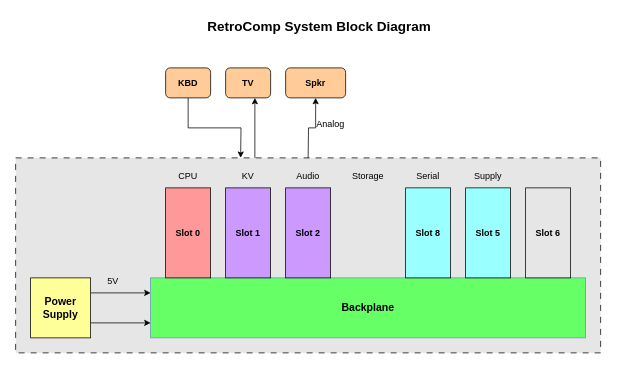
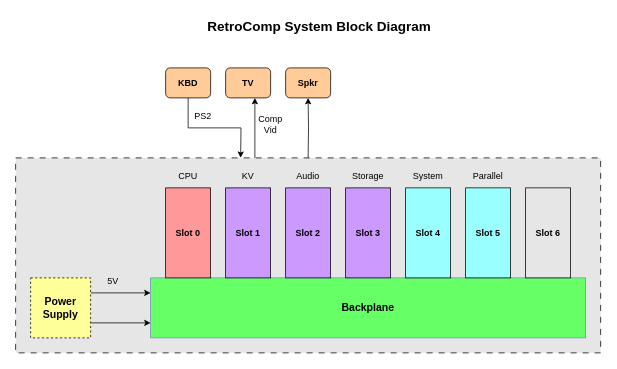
(315, 83) -> (308, 83)
none -> (203, 117)
none -> (270, 124)
(330, 124) -> none
(428, 177) -> (428, 177)
(488, 177) -> (488, 177)
none -> (368, 233)
(428, 233) -> (428, 233)
(60, 308) -> (60, 308)
